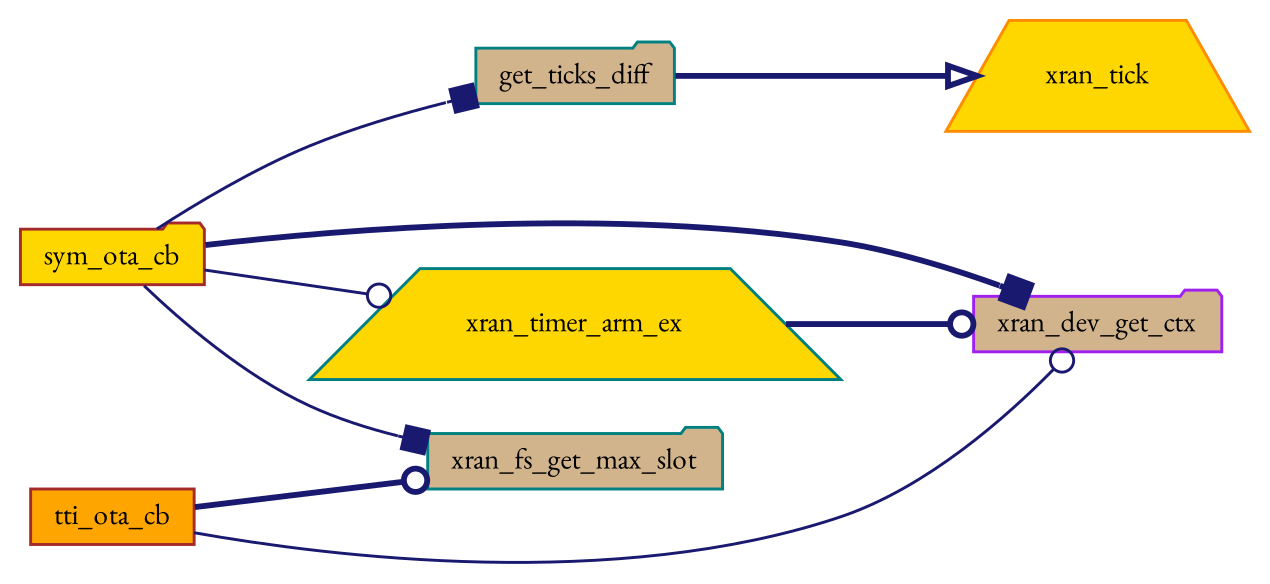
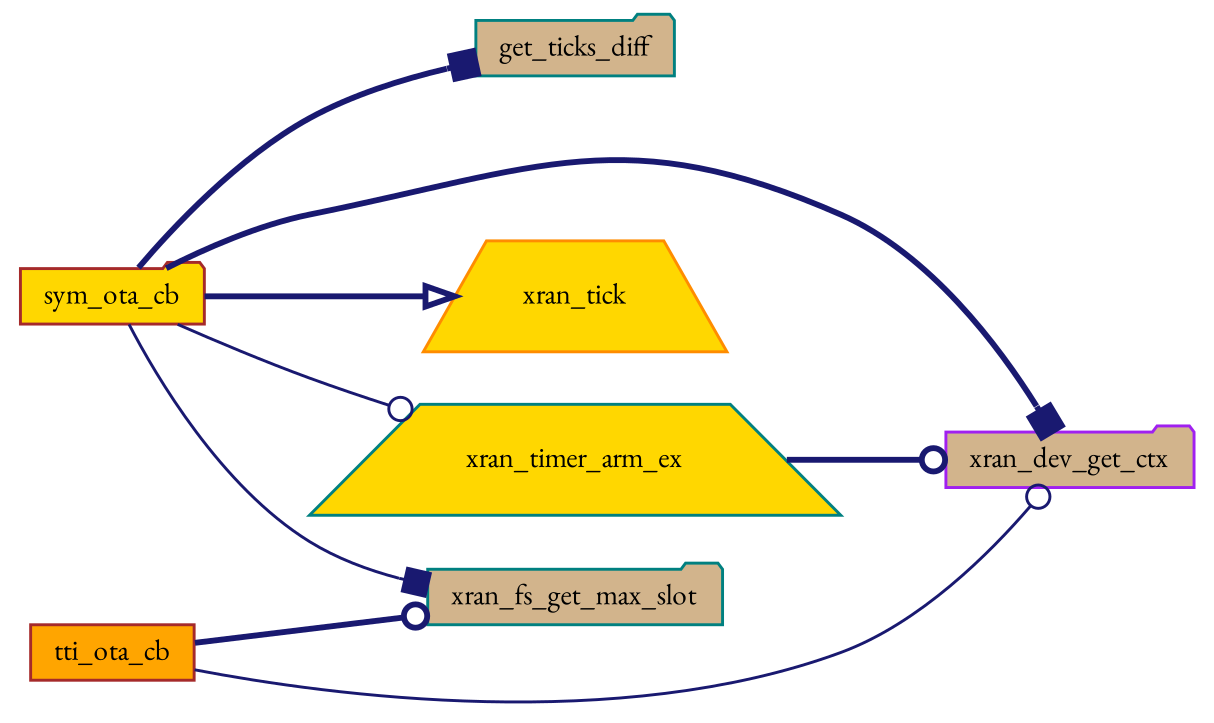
(811, 76) -> (315, 296)
(295, 152) -> (275, 140)
